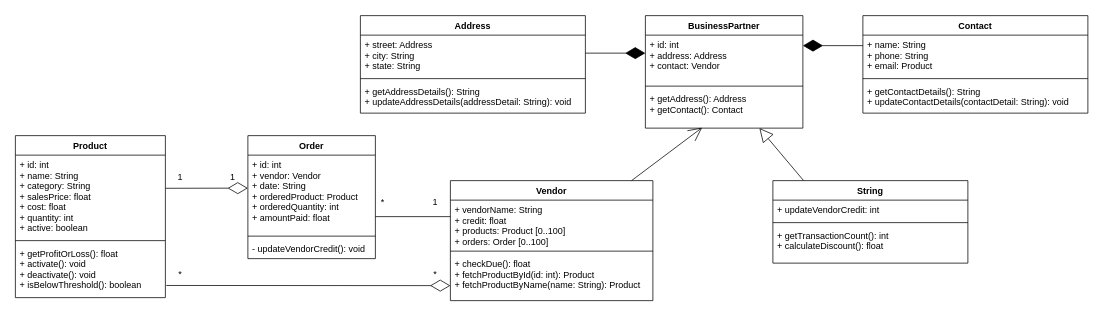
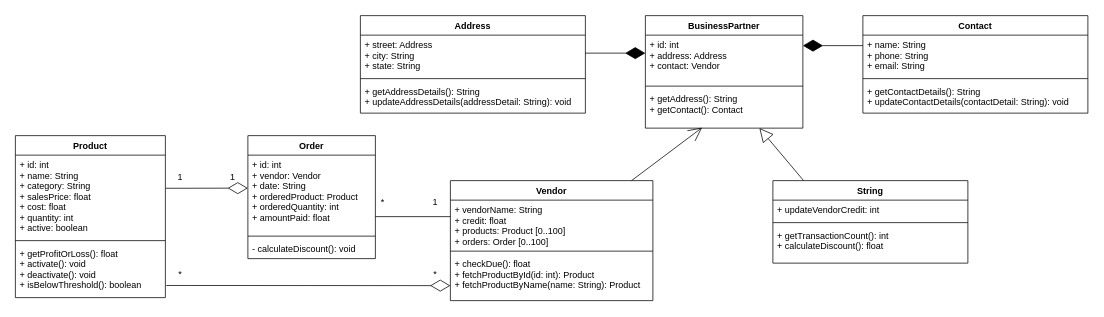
(898, 45) -> (898, 45)
(704, 99) -> (700, 99)
(317, 249) -> (312, 249)
